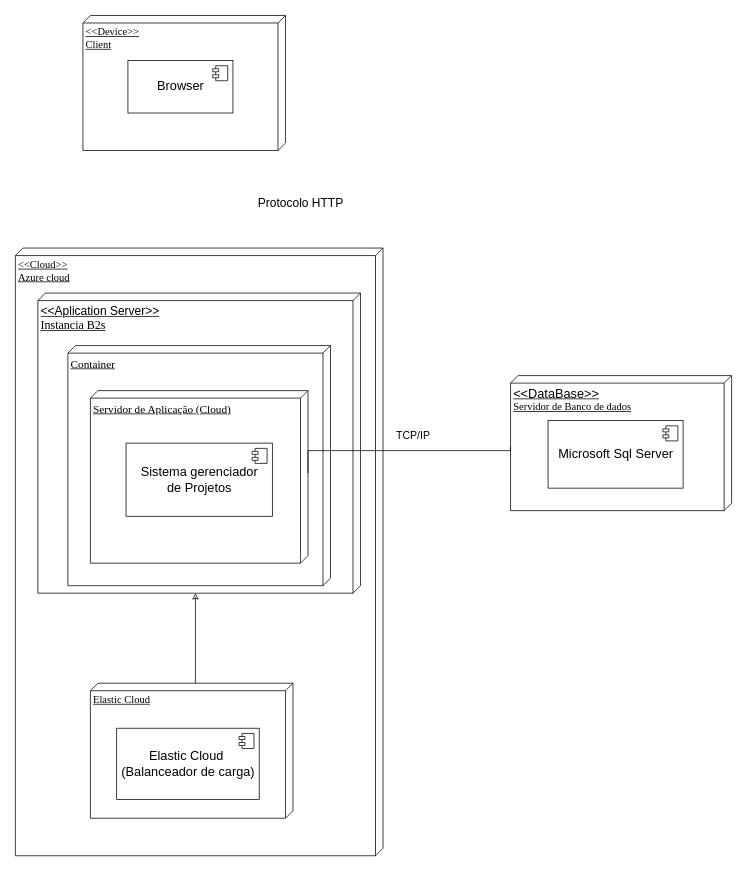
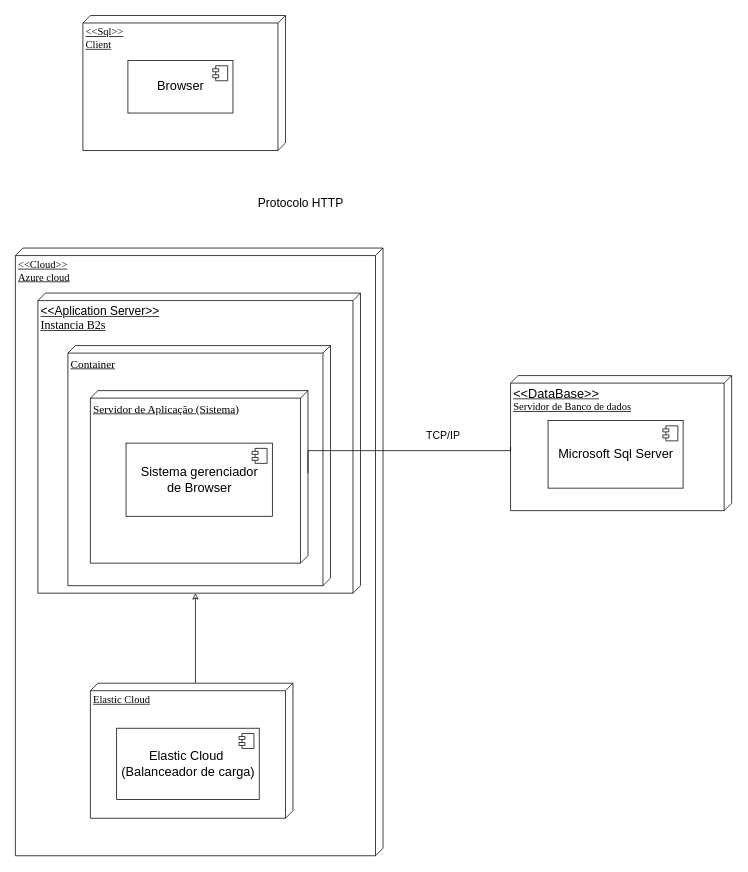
(110, 37) -> (102, 37)
(185, 409) -> (192, 409)
(413, 435) -> (443, 435)
(200, 480) -> (200, 480)
